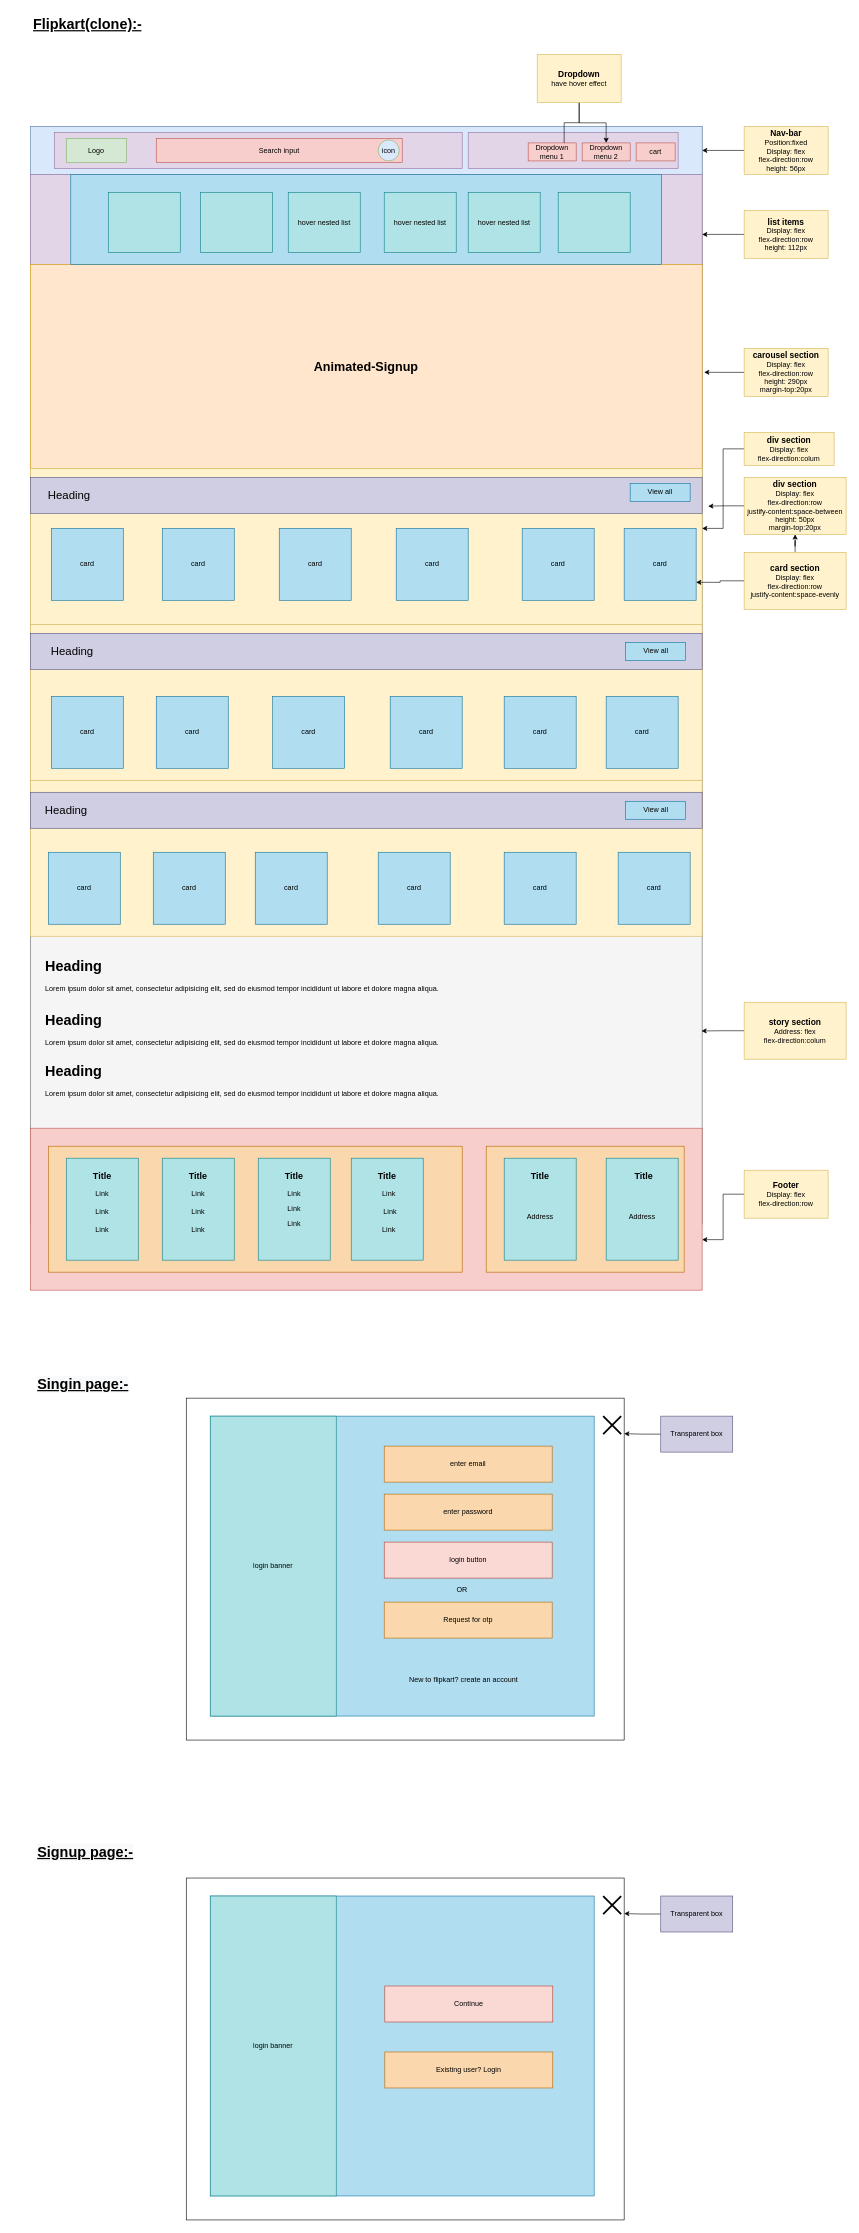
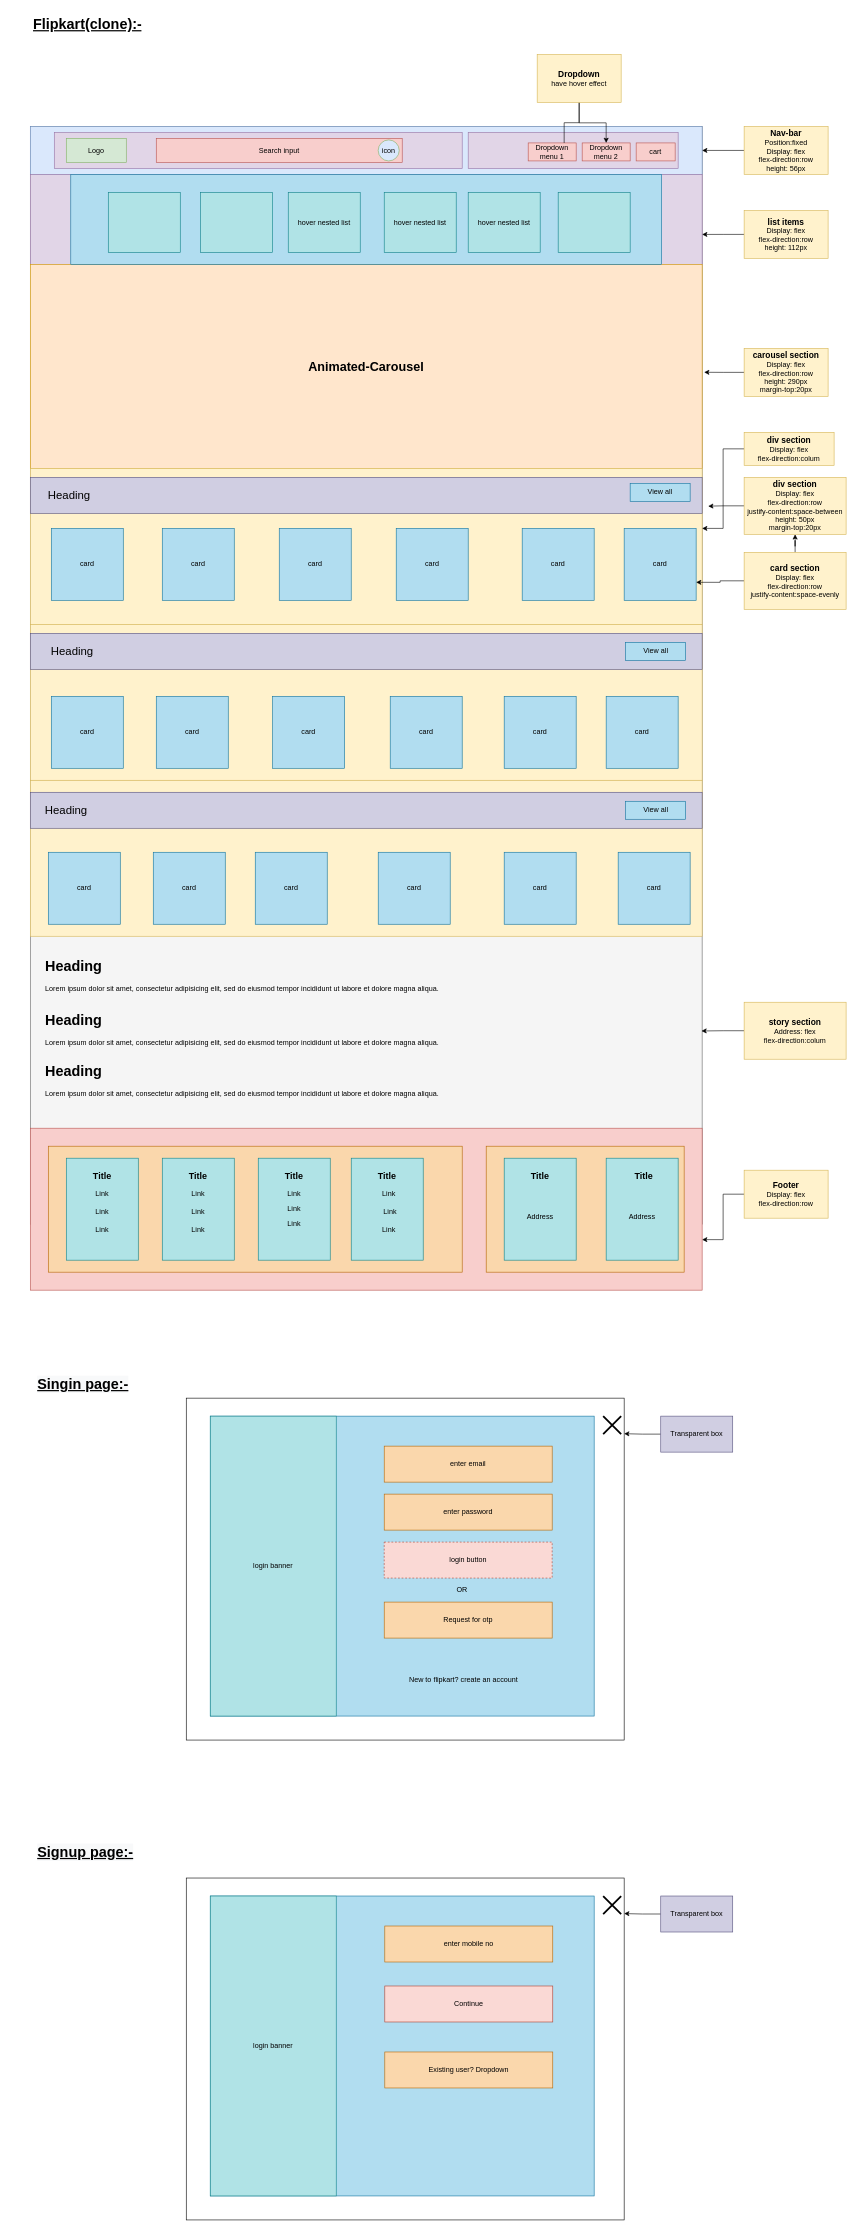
(366, 366) -> (366, 366)
(468, 1560) -> (468, 1560)
none -> (469, 1944)
(469, 2070) -> (469, 2070)
